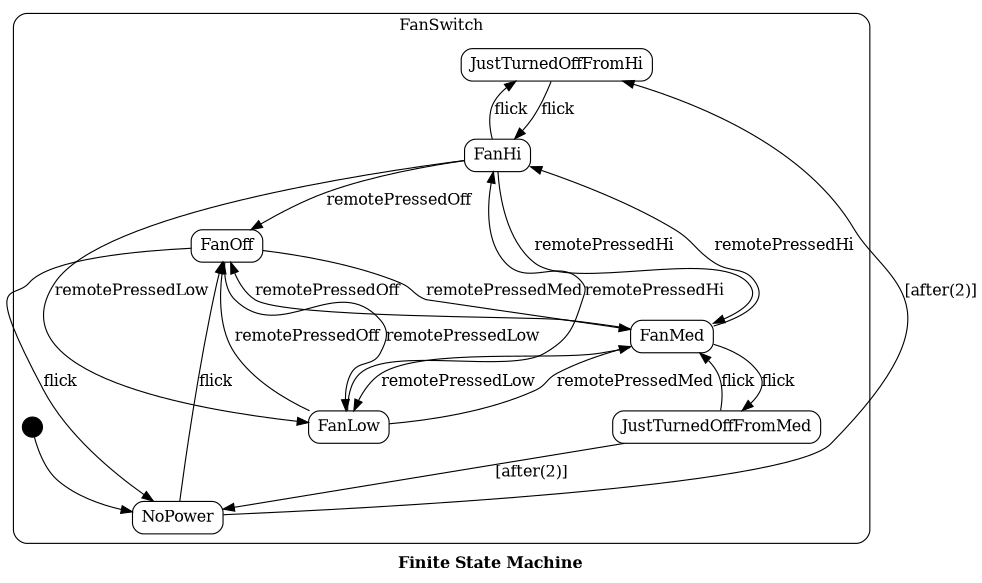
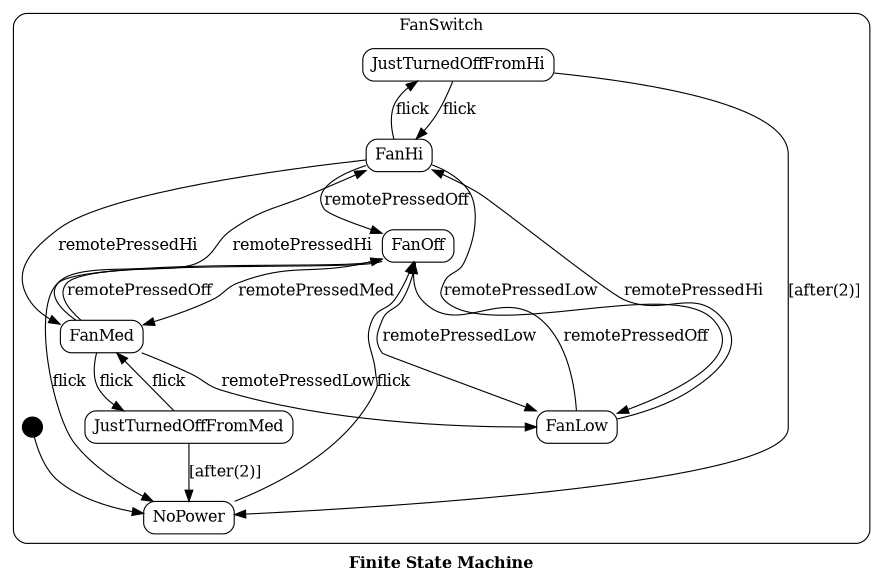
(509, 400) -> none
(790, 461) -> (780, 437)
